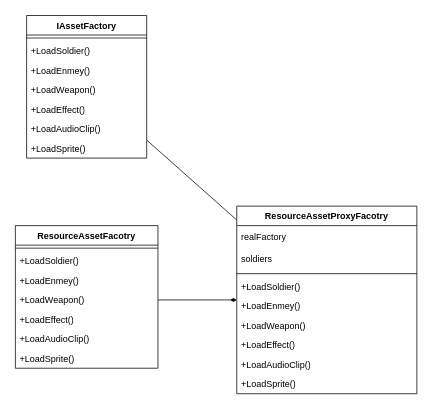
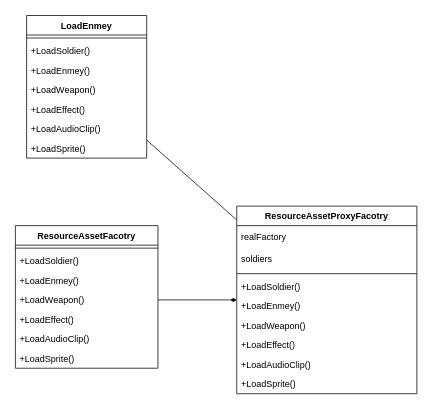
(87, 26) -> (87, 26)
